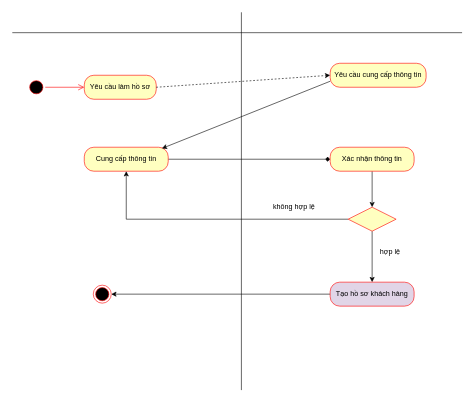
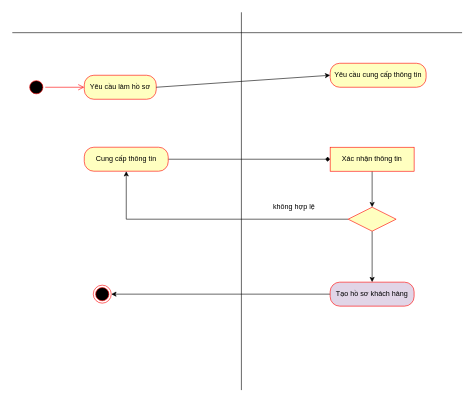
(239, 82) -> (239, 82)
(248, 114) -> none
(372, 159) -> (372, 159)
(390, 252) -> none
